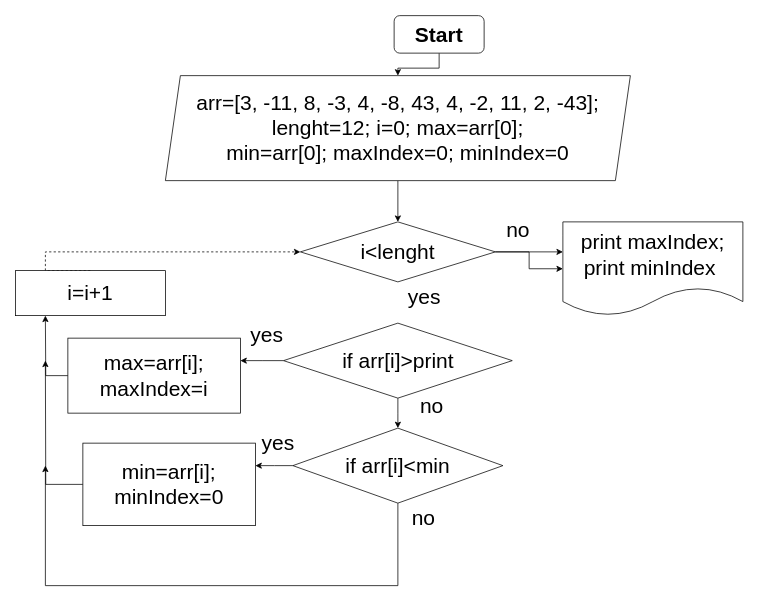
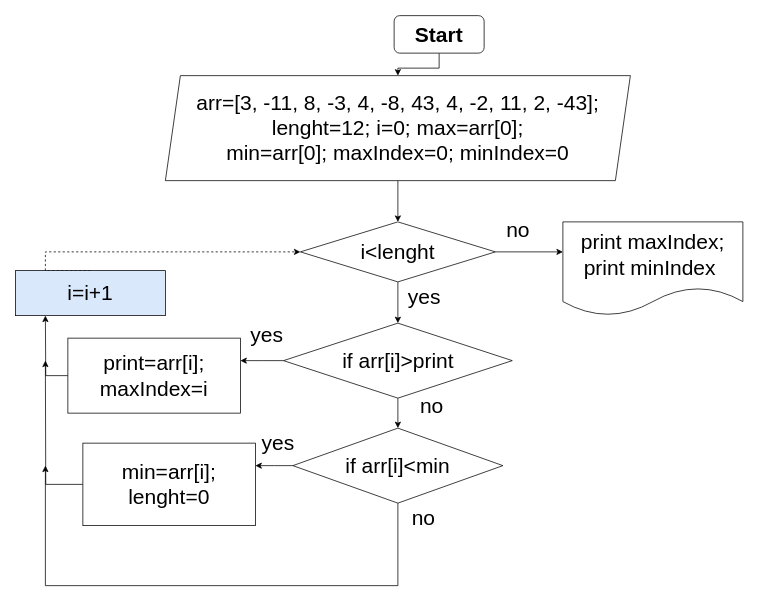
(543, 269) -> (398, 316)
(90, 293) -> (90, 293)
(154, 375) -> (154, 375)
(169, 484) -> (169, 484)
